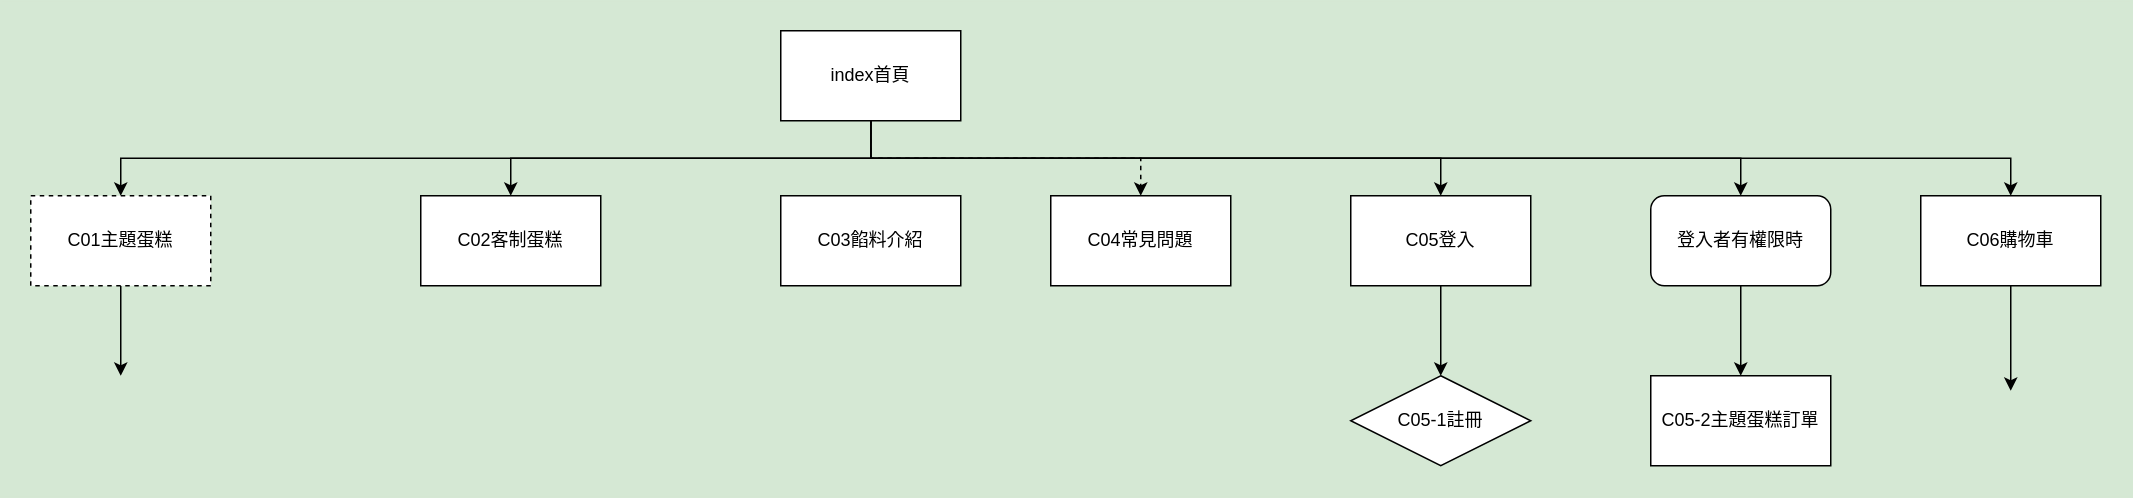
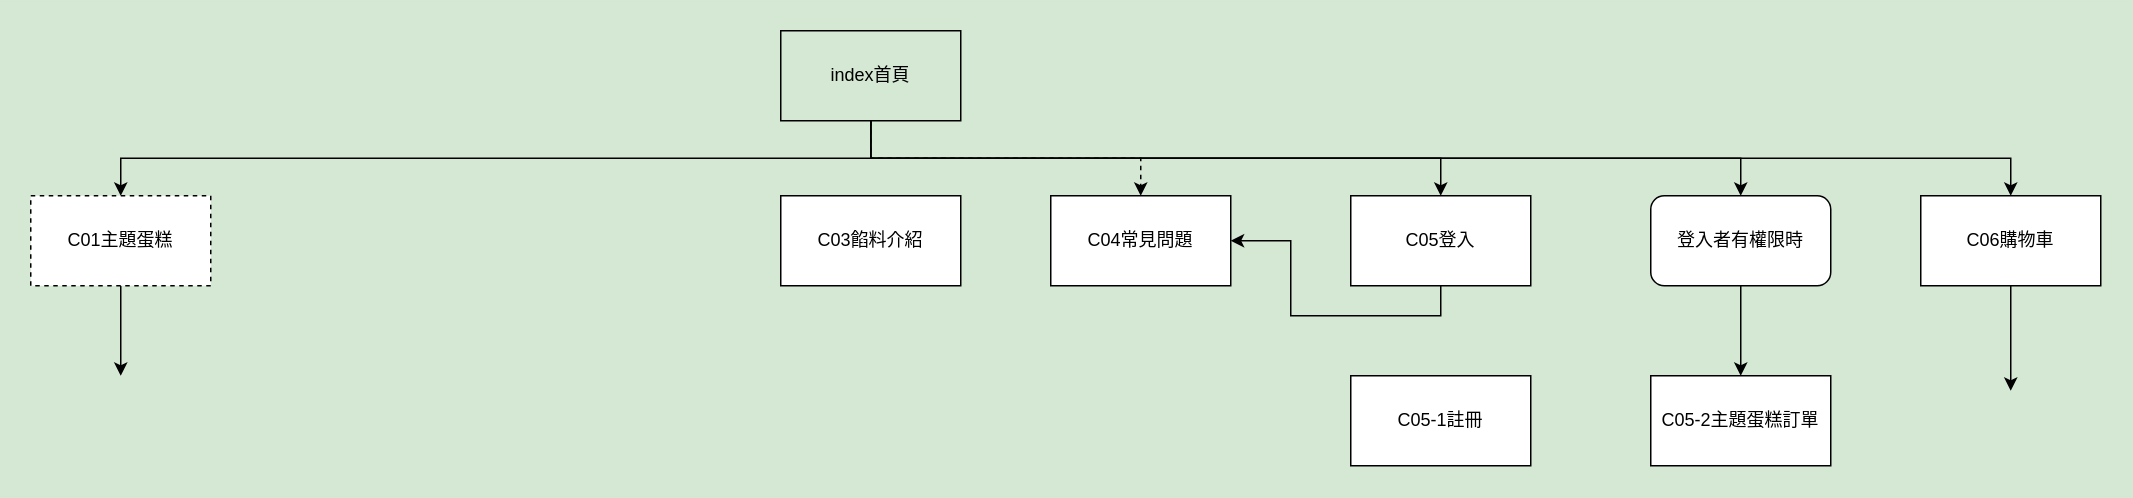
(871, 76) -> (871, 76)
(511, 173) -> none
(511, 241) -> none
(1441, 339) -> (1305, 316)
(1441, 421) -> (1441, 421)
